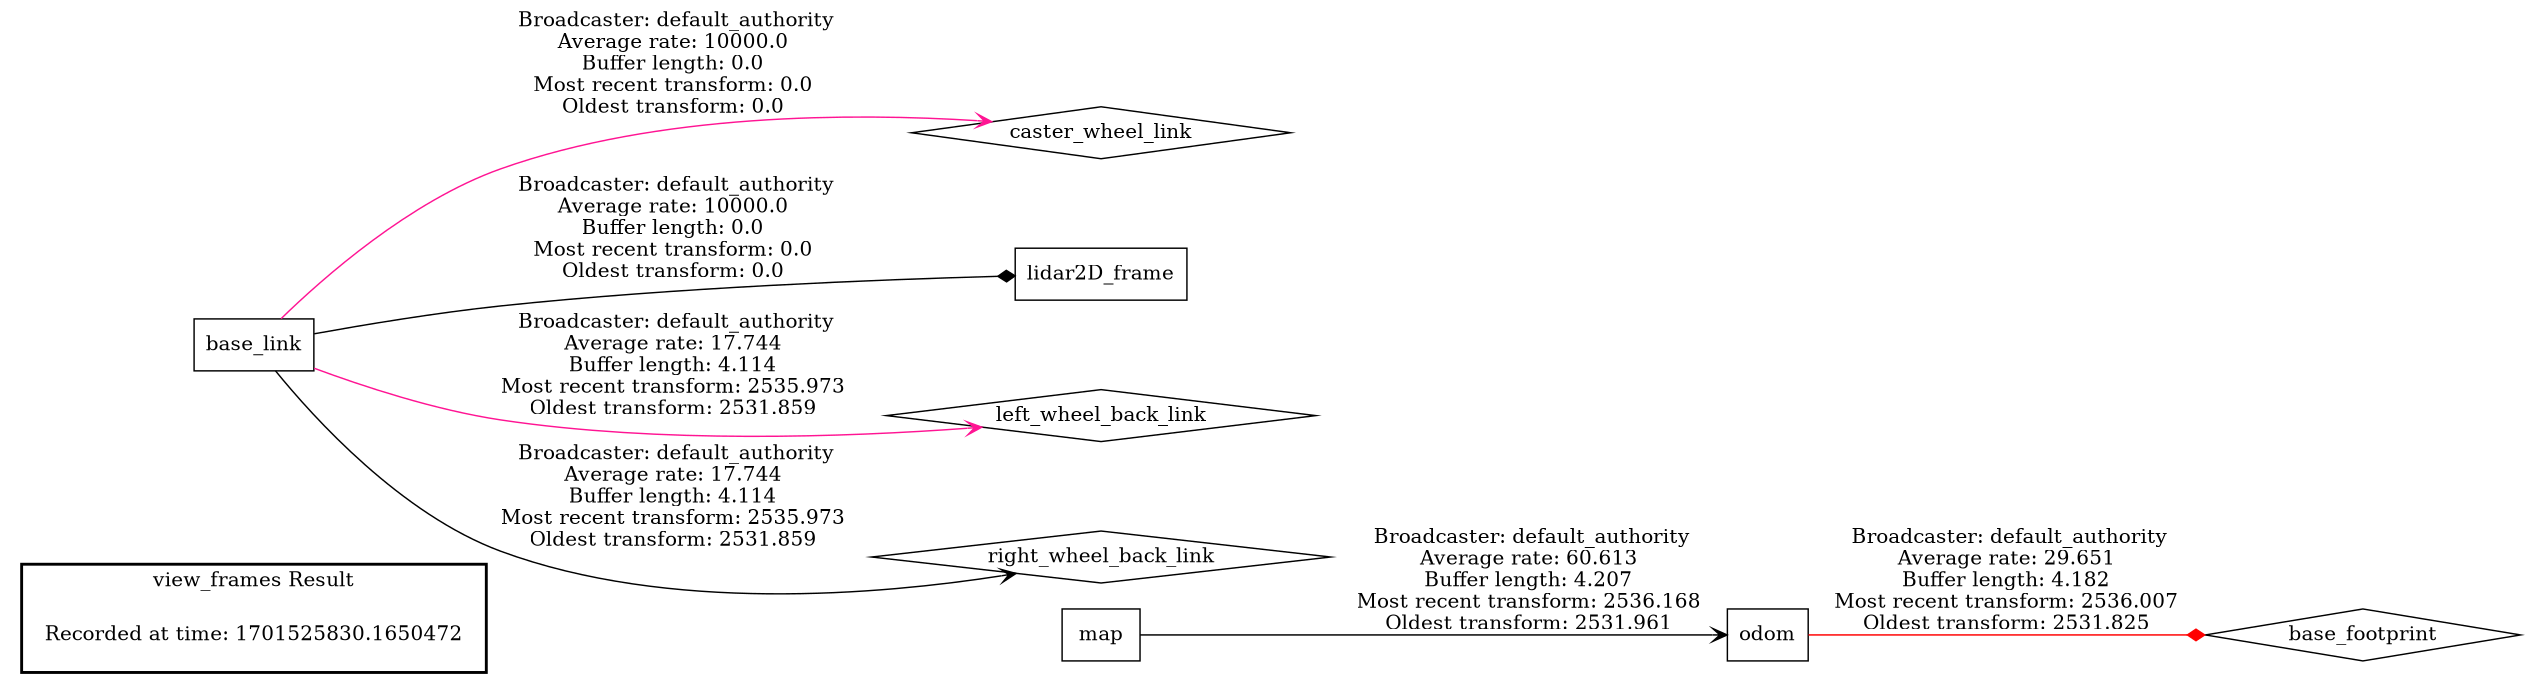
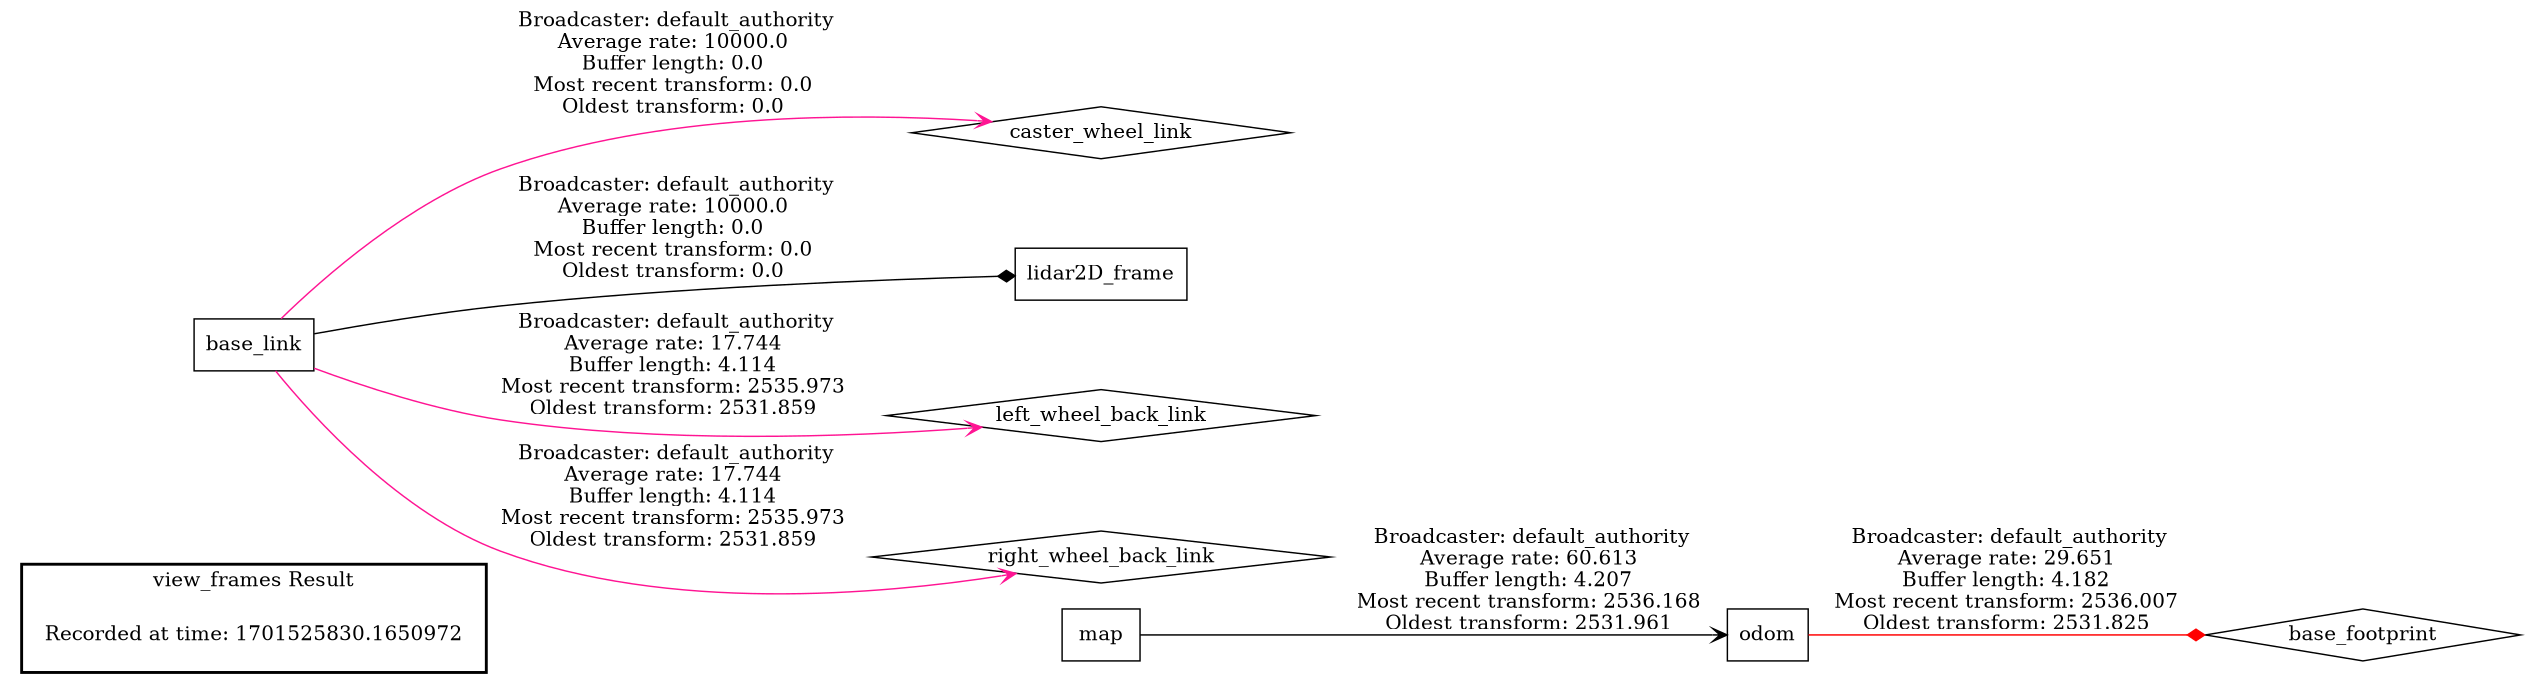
(605, 578) -> (605, 578)
(254, 635) -> (254, 635)
